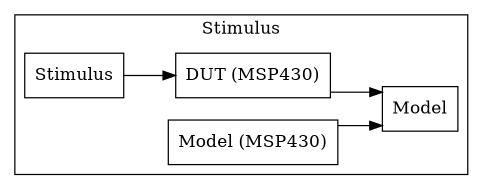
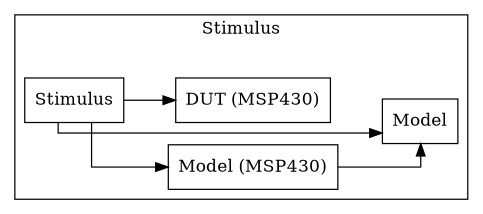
(350, 92) -> (209, 133)
none -> (102, 167)
